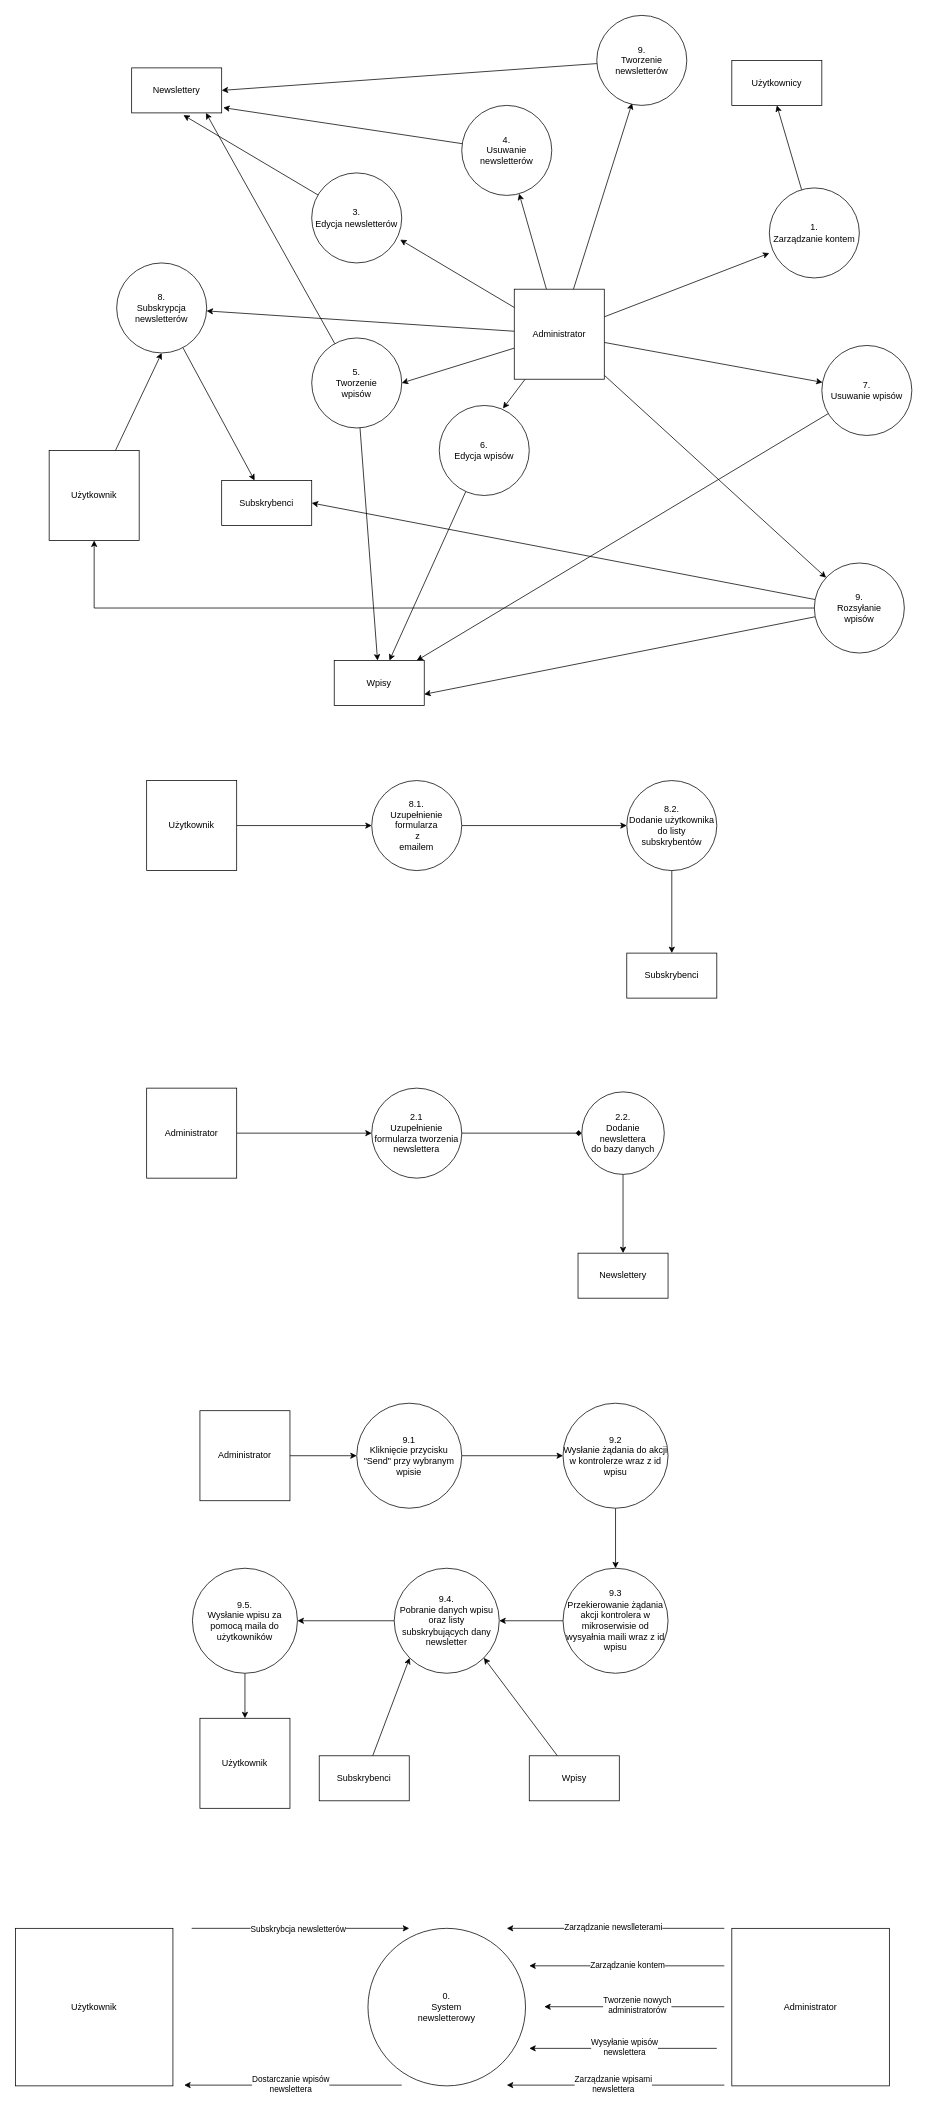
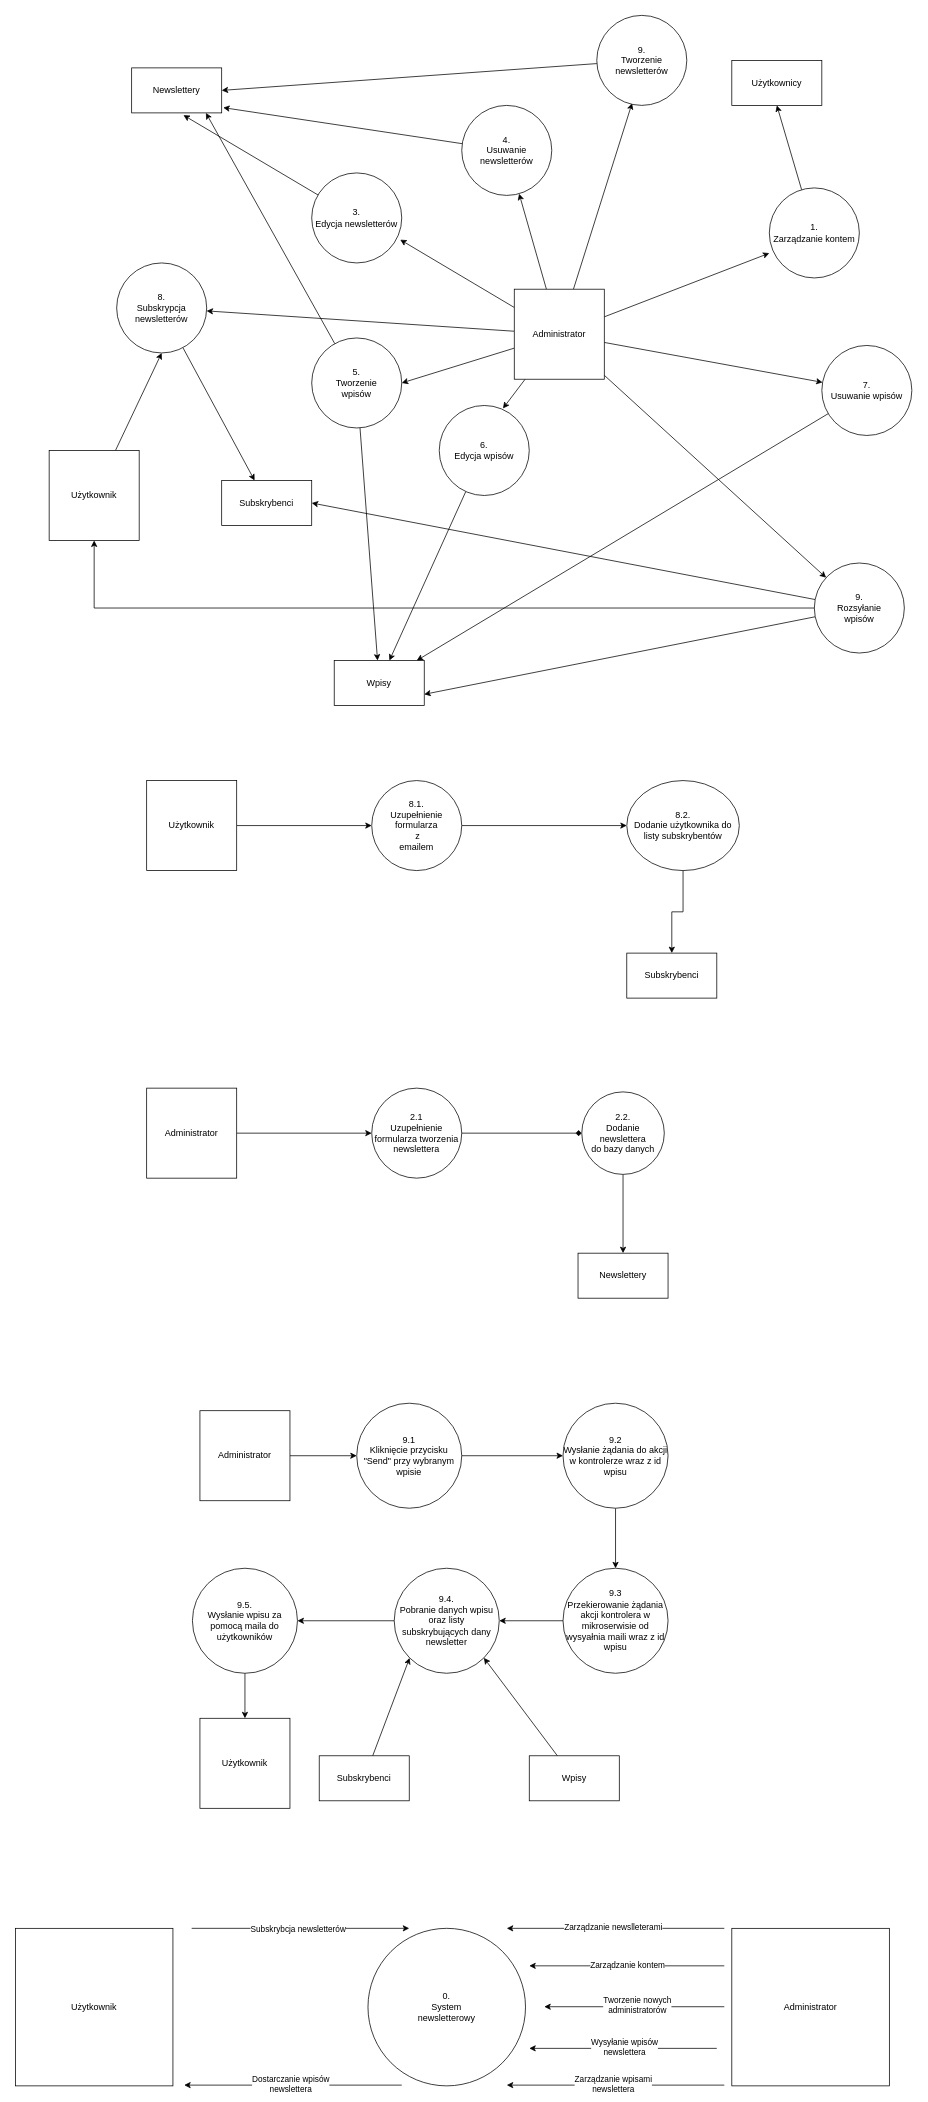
(672, 825) -> (683, 825)
